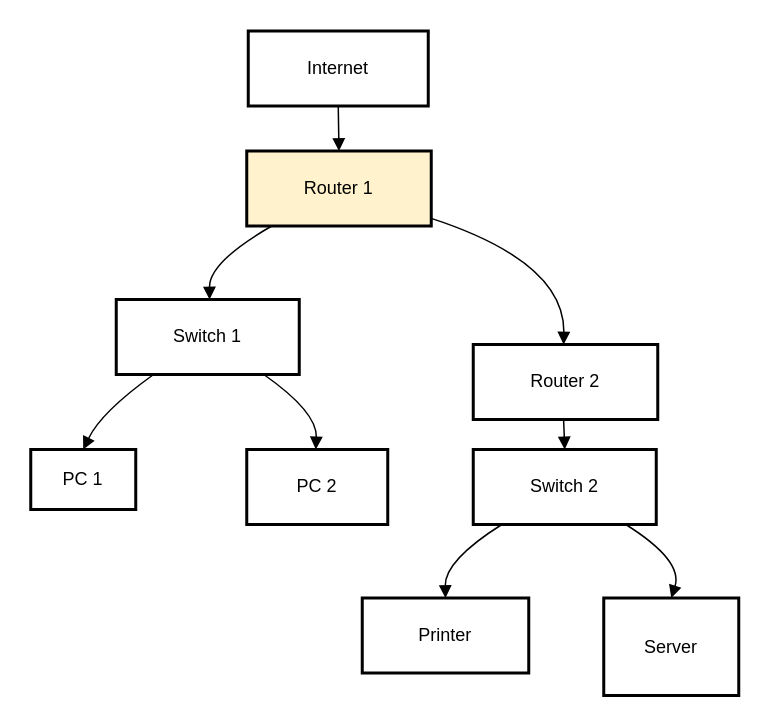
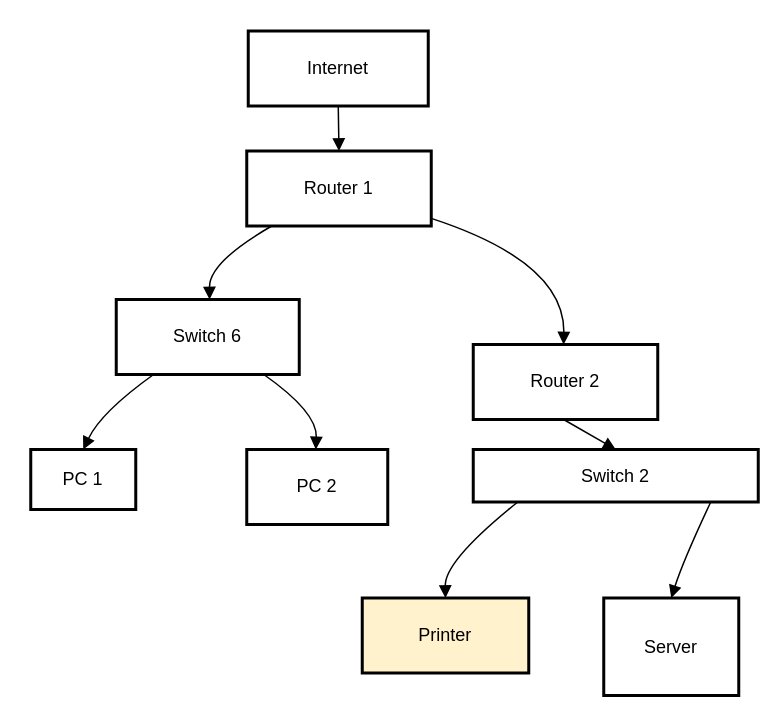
(339, 188) -> (339, 188)
(208, 337) -> (208, 337)
(565, 487) -> (616, 476)
(446, 635) -> (446, 635)
